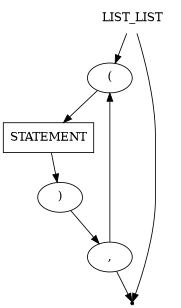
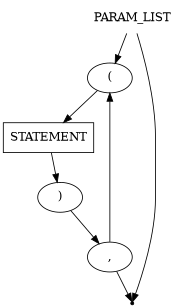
(132, 18) -> (132, 18)
